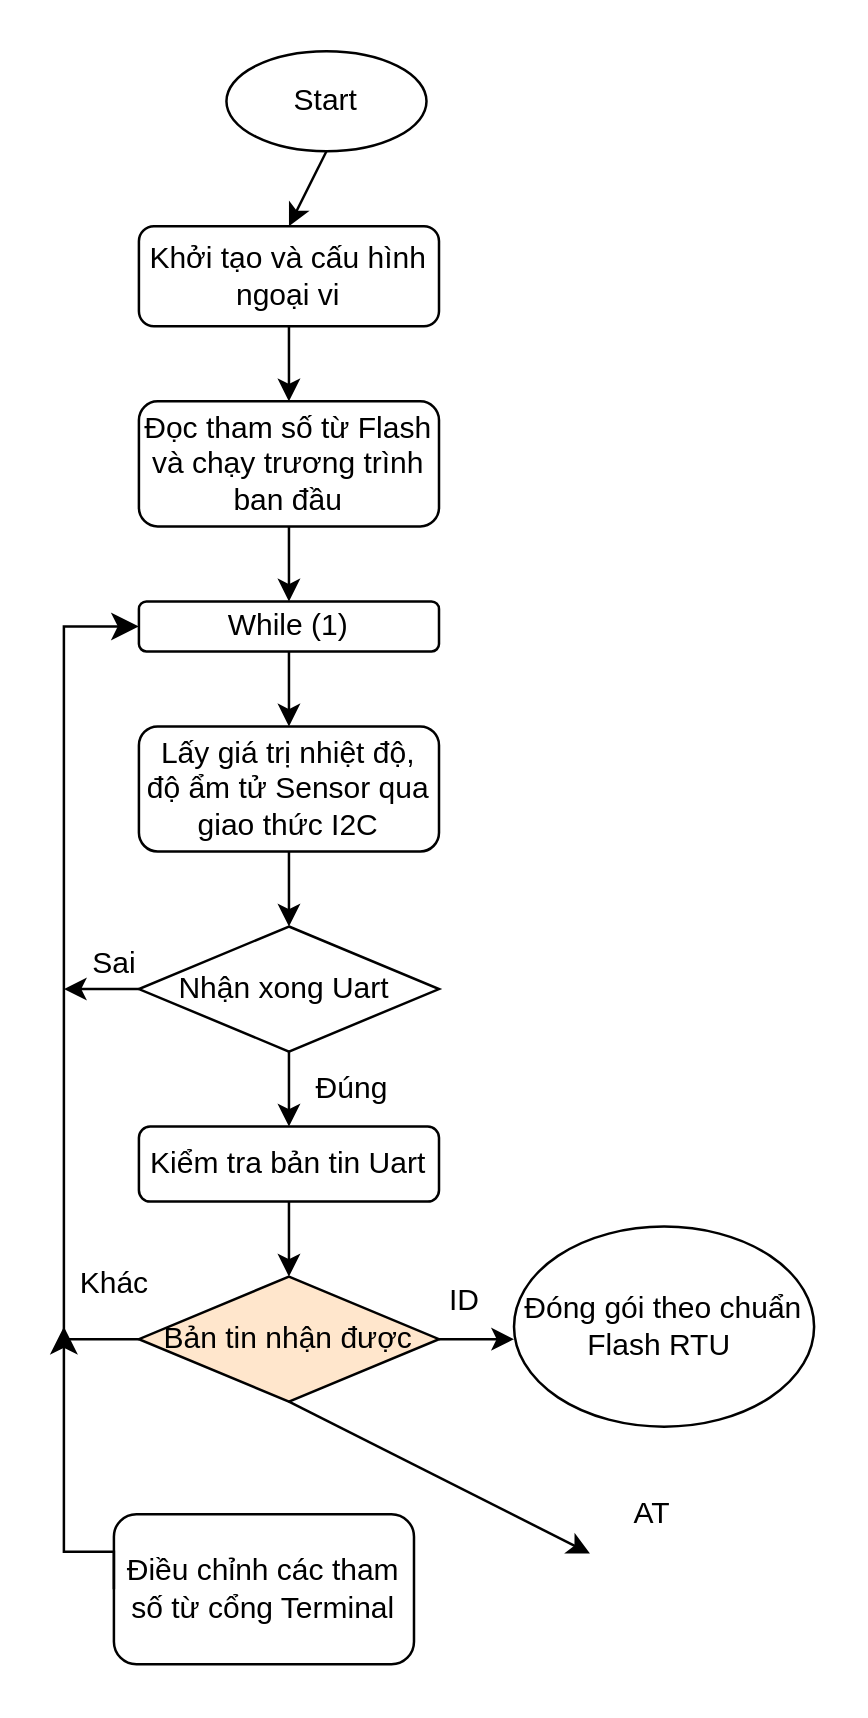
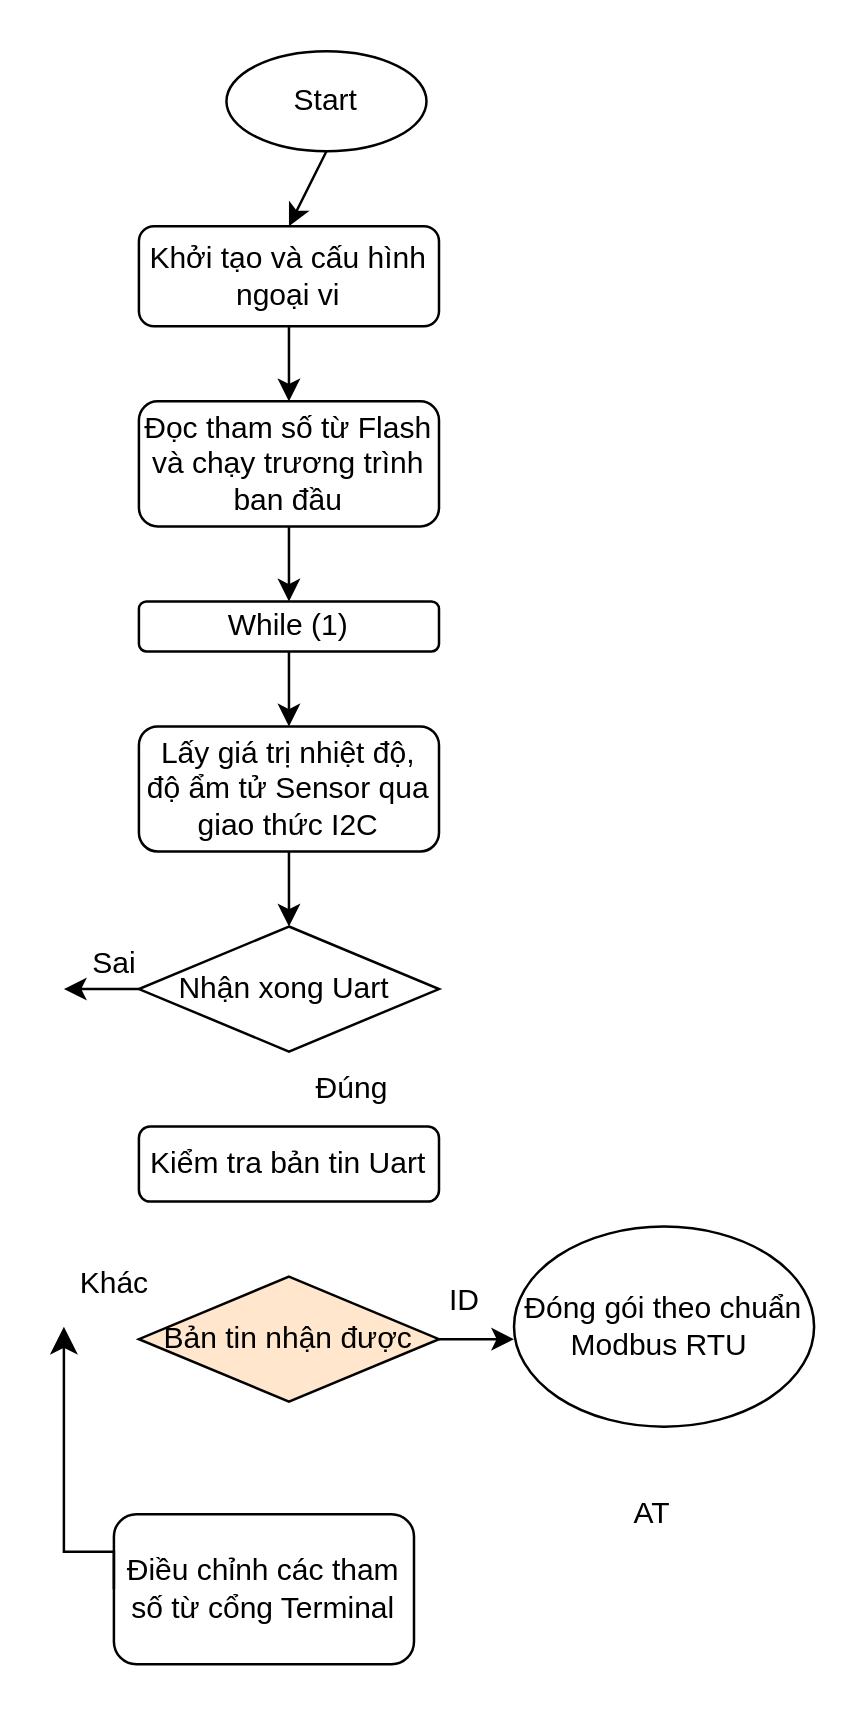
(64, 950) -> none
(289, 1080) -> none
(289, 1231) -> none
(664, 1326) -> (664, 1326)
(432, 1473) -> none
